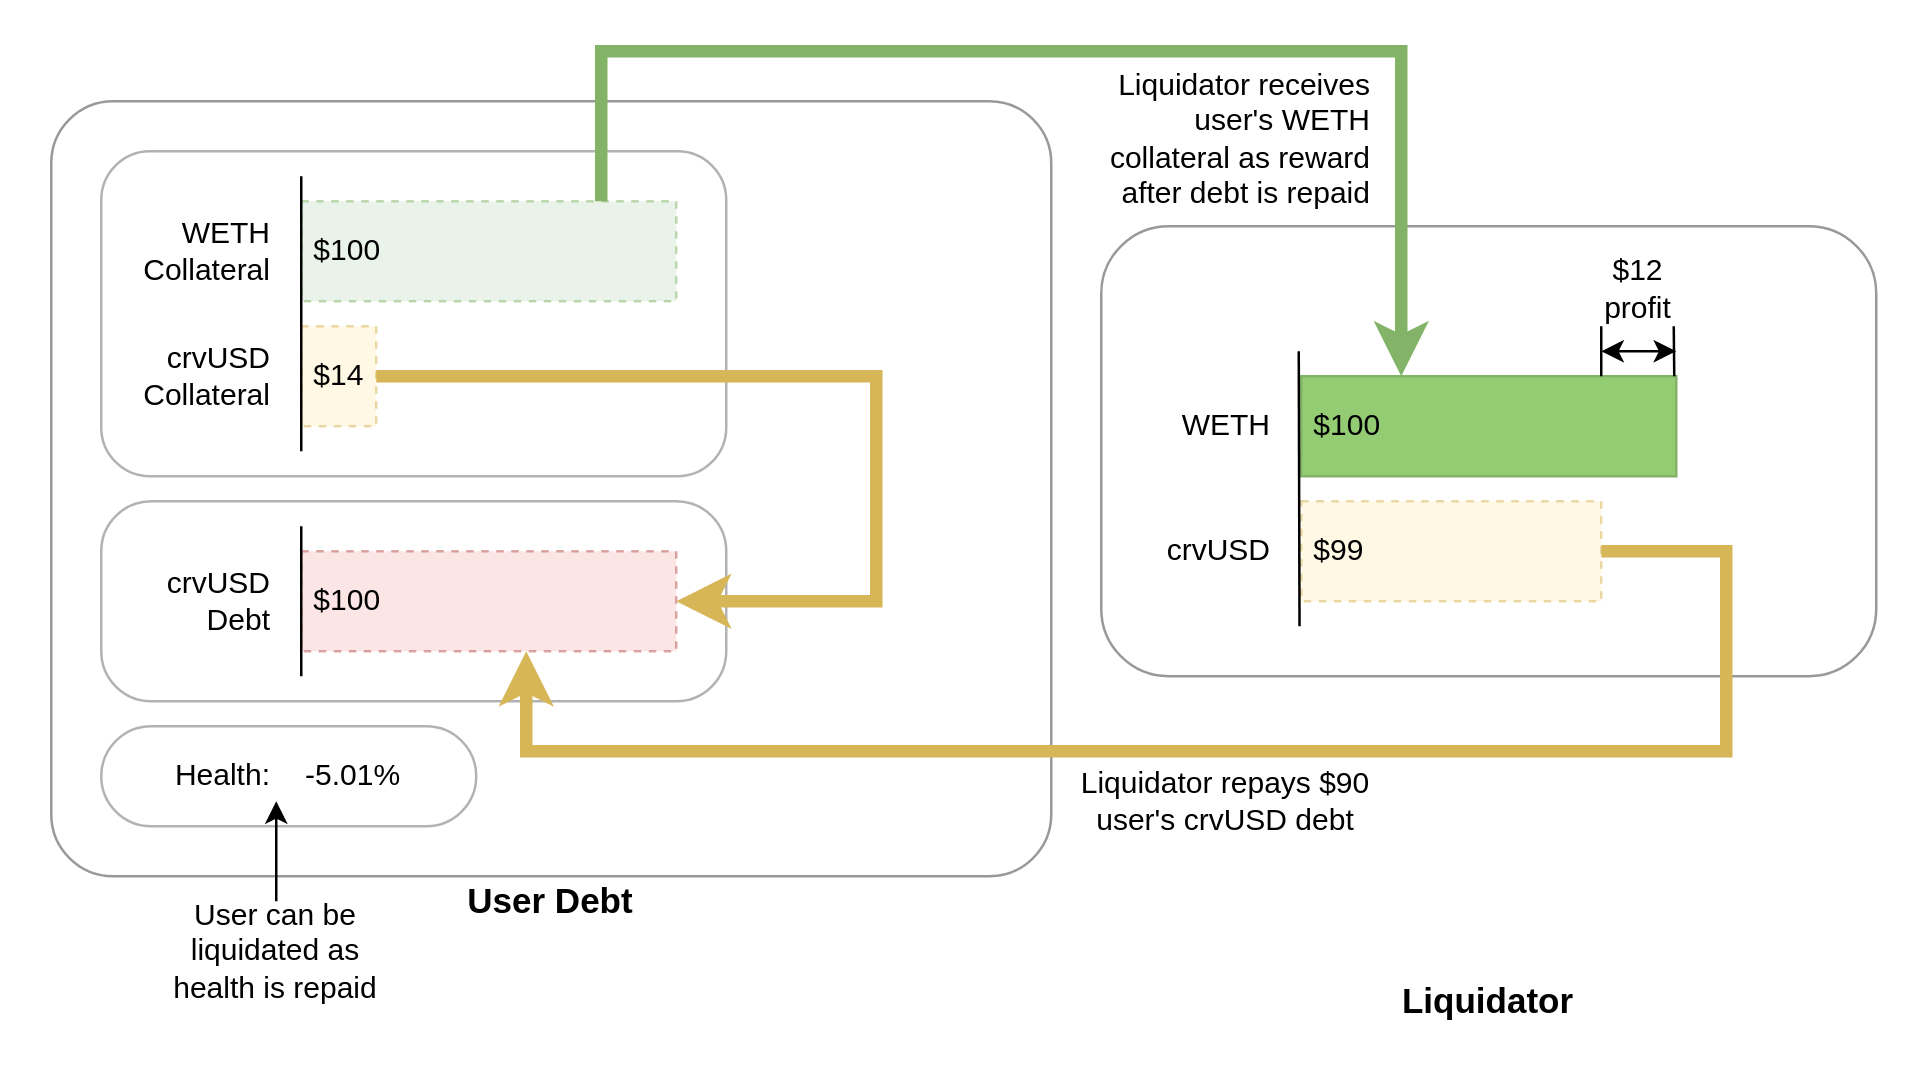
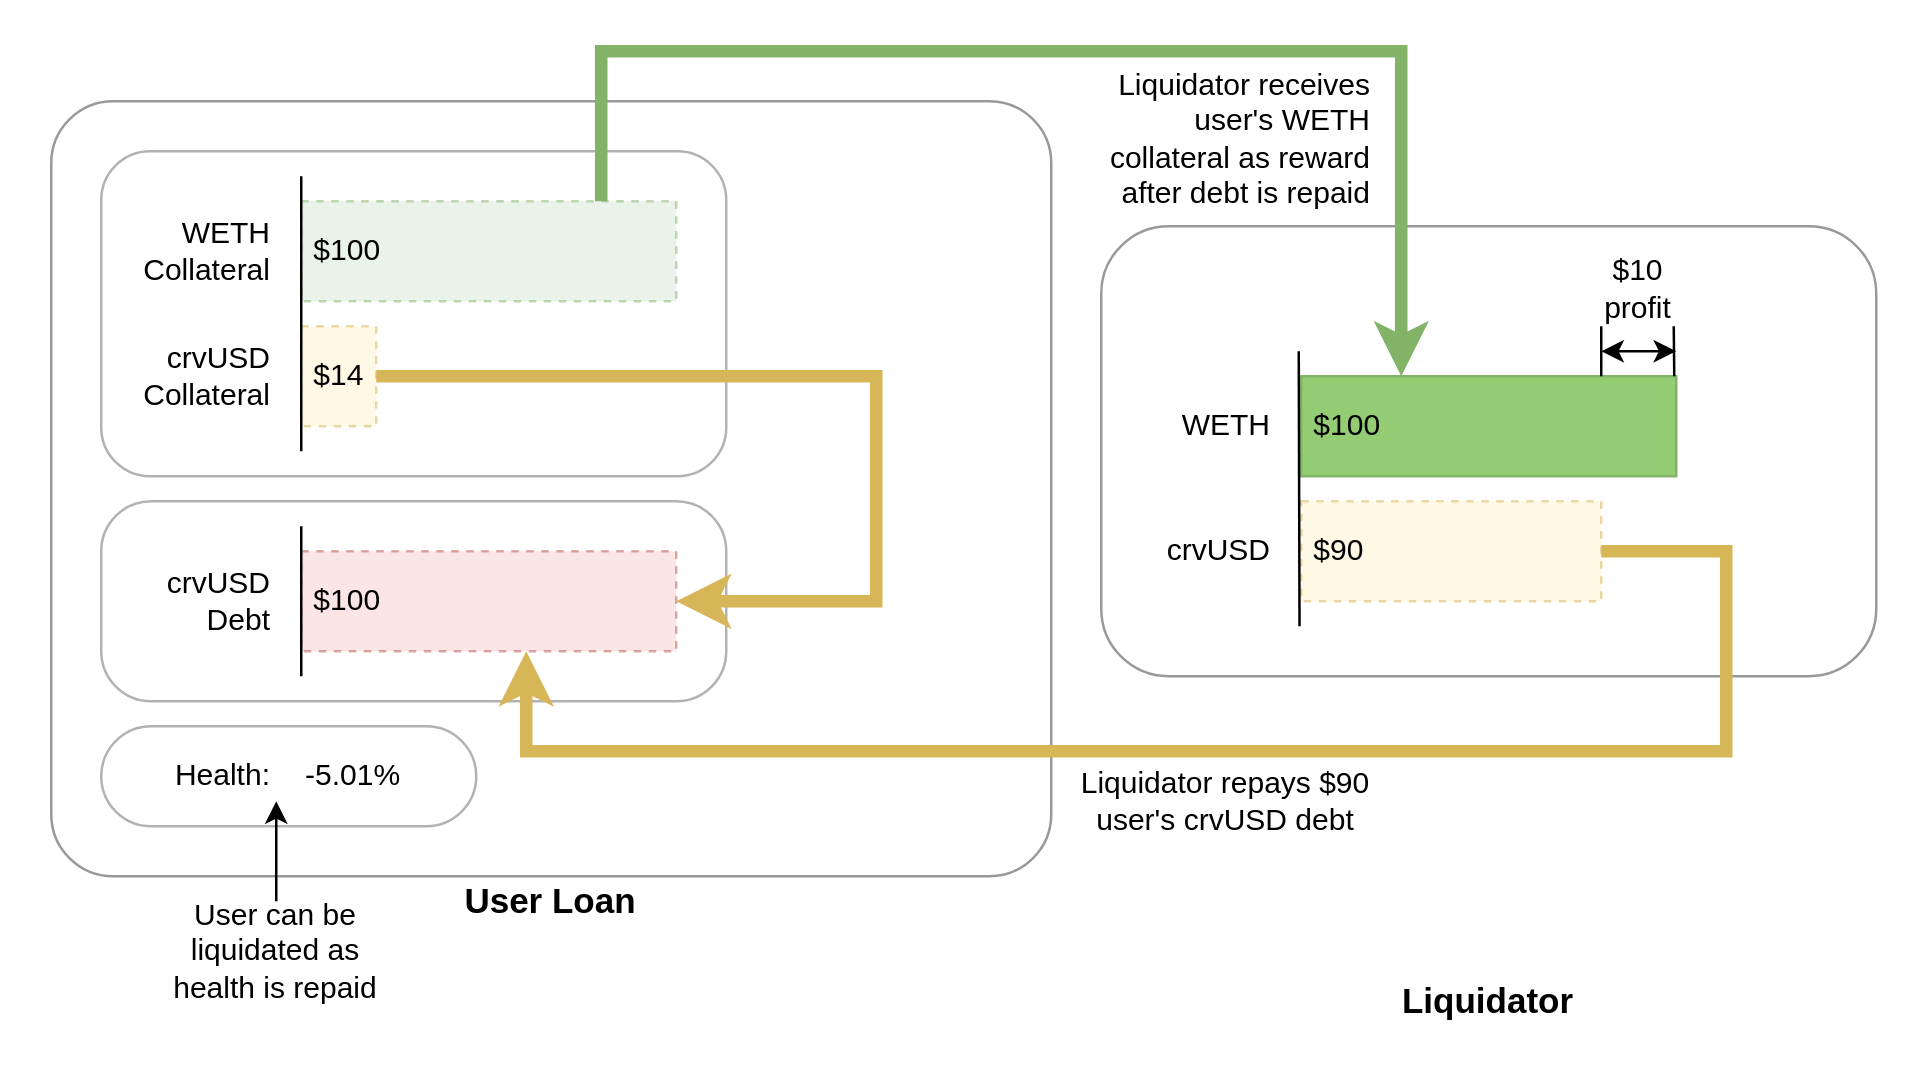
(1639, 289) -> (1639, 289)
(1331, 551) -> (1331, 551)
(551, 901) -> (551, 901)
